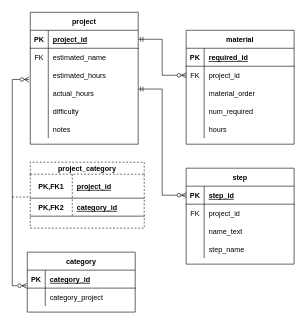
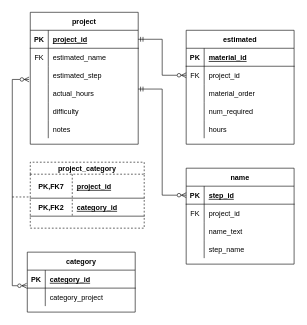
(240, 40) -> (240, 40)
(229, 58) -> (228, 58)
(82, 76) -> (80, 76)
(240, 178) -> (240, 178)
(51, 187) -> (51, 187)
